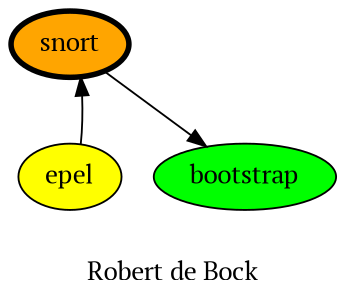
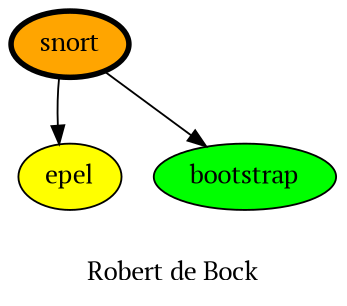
(82, 120) -> (58, 101)
